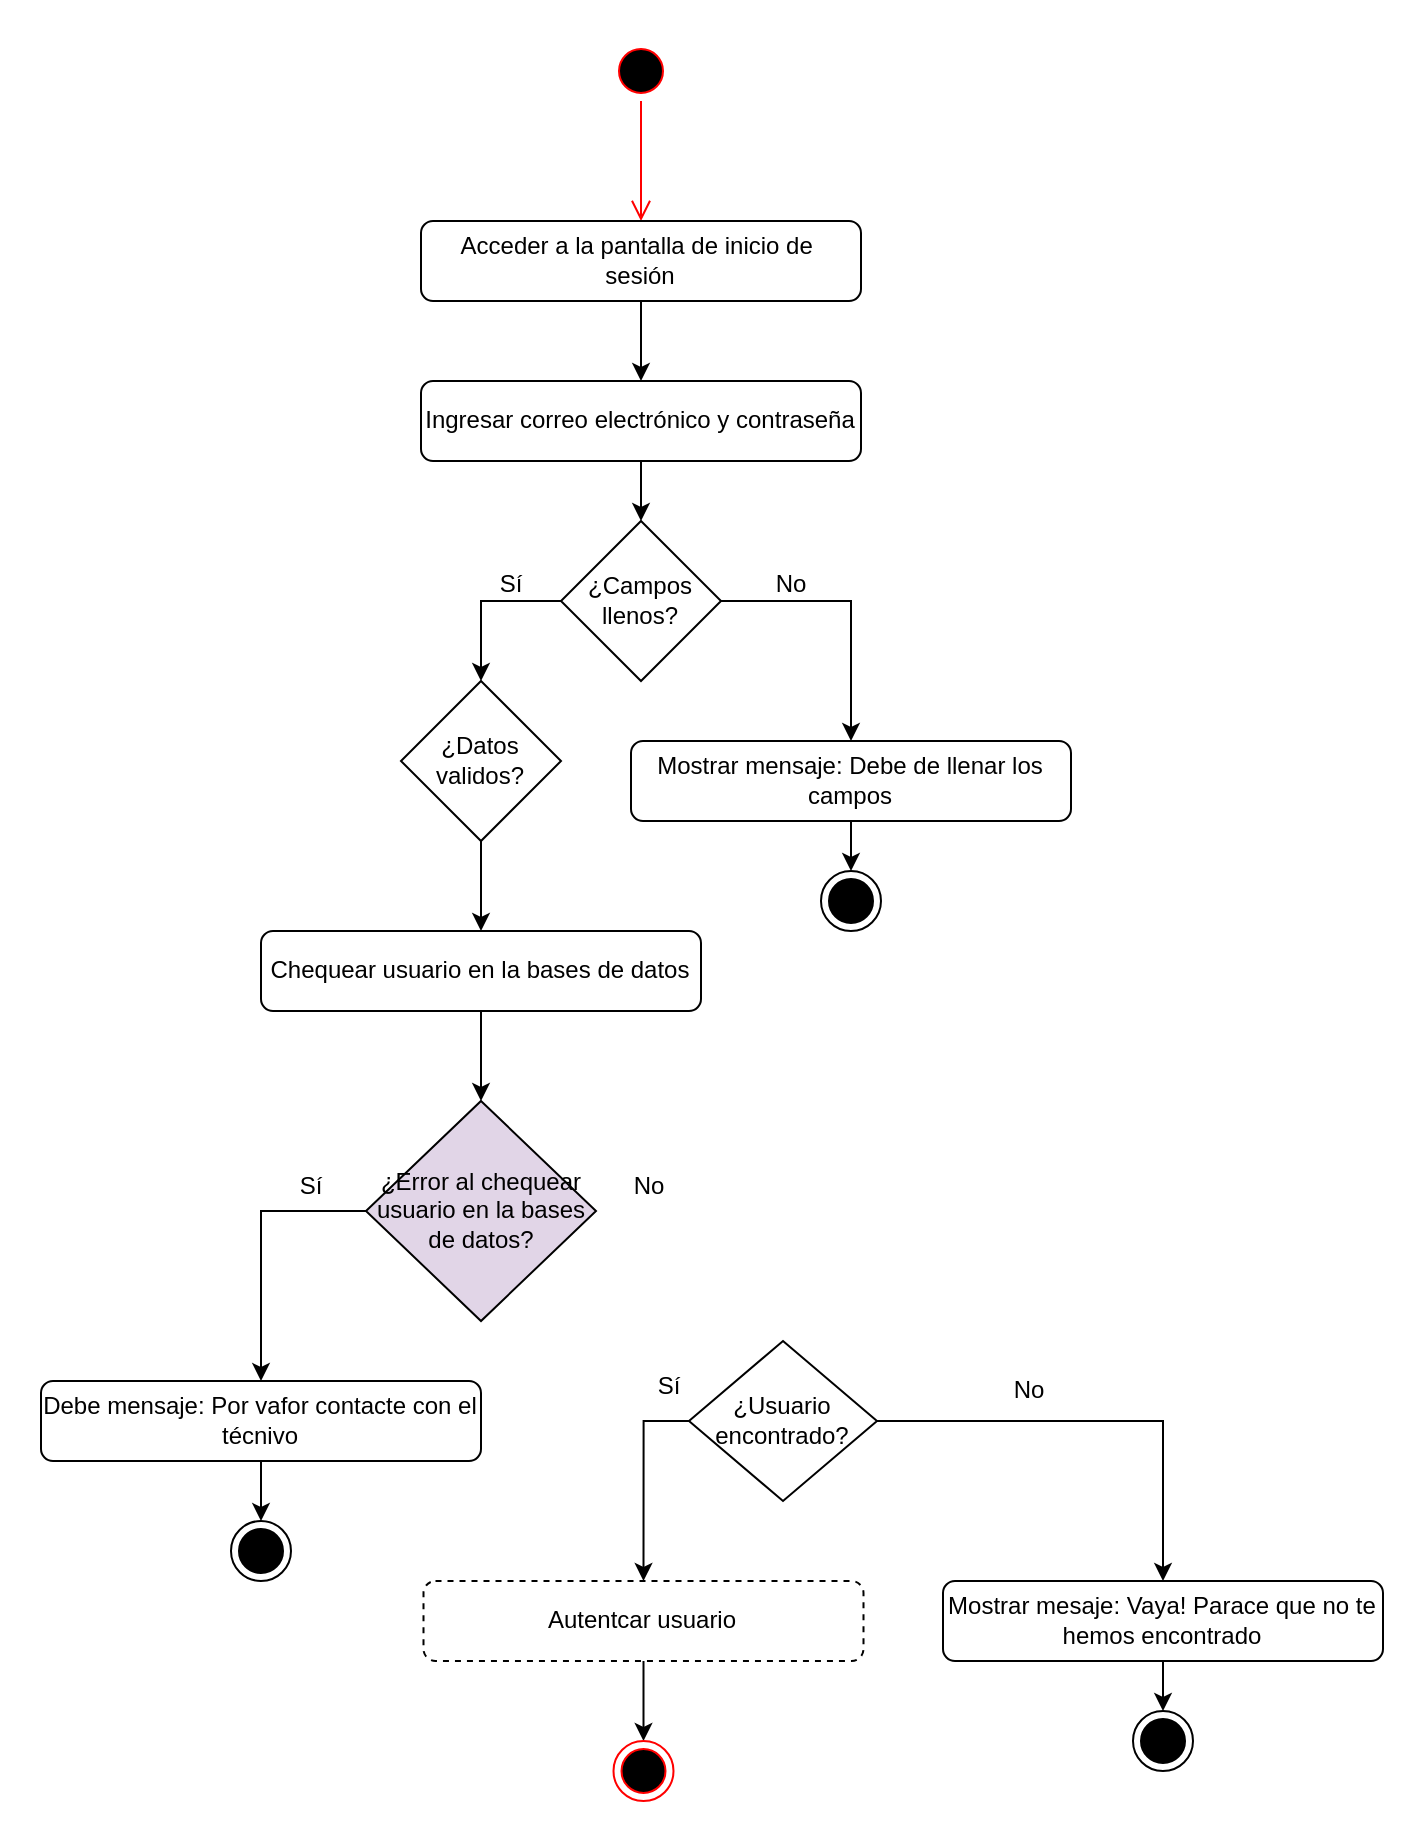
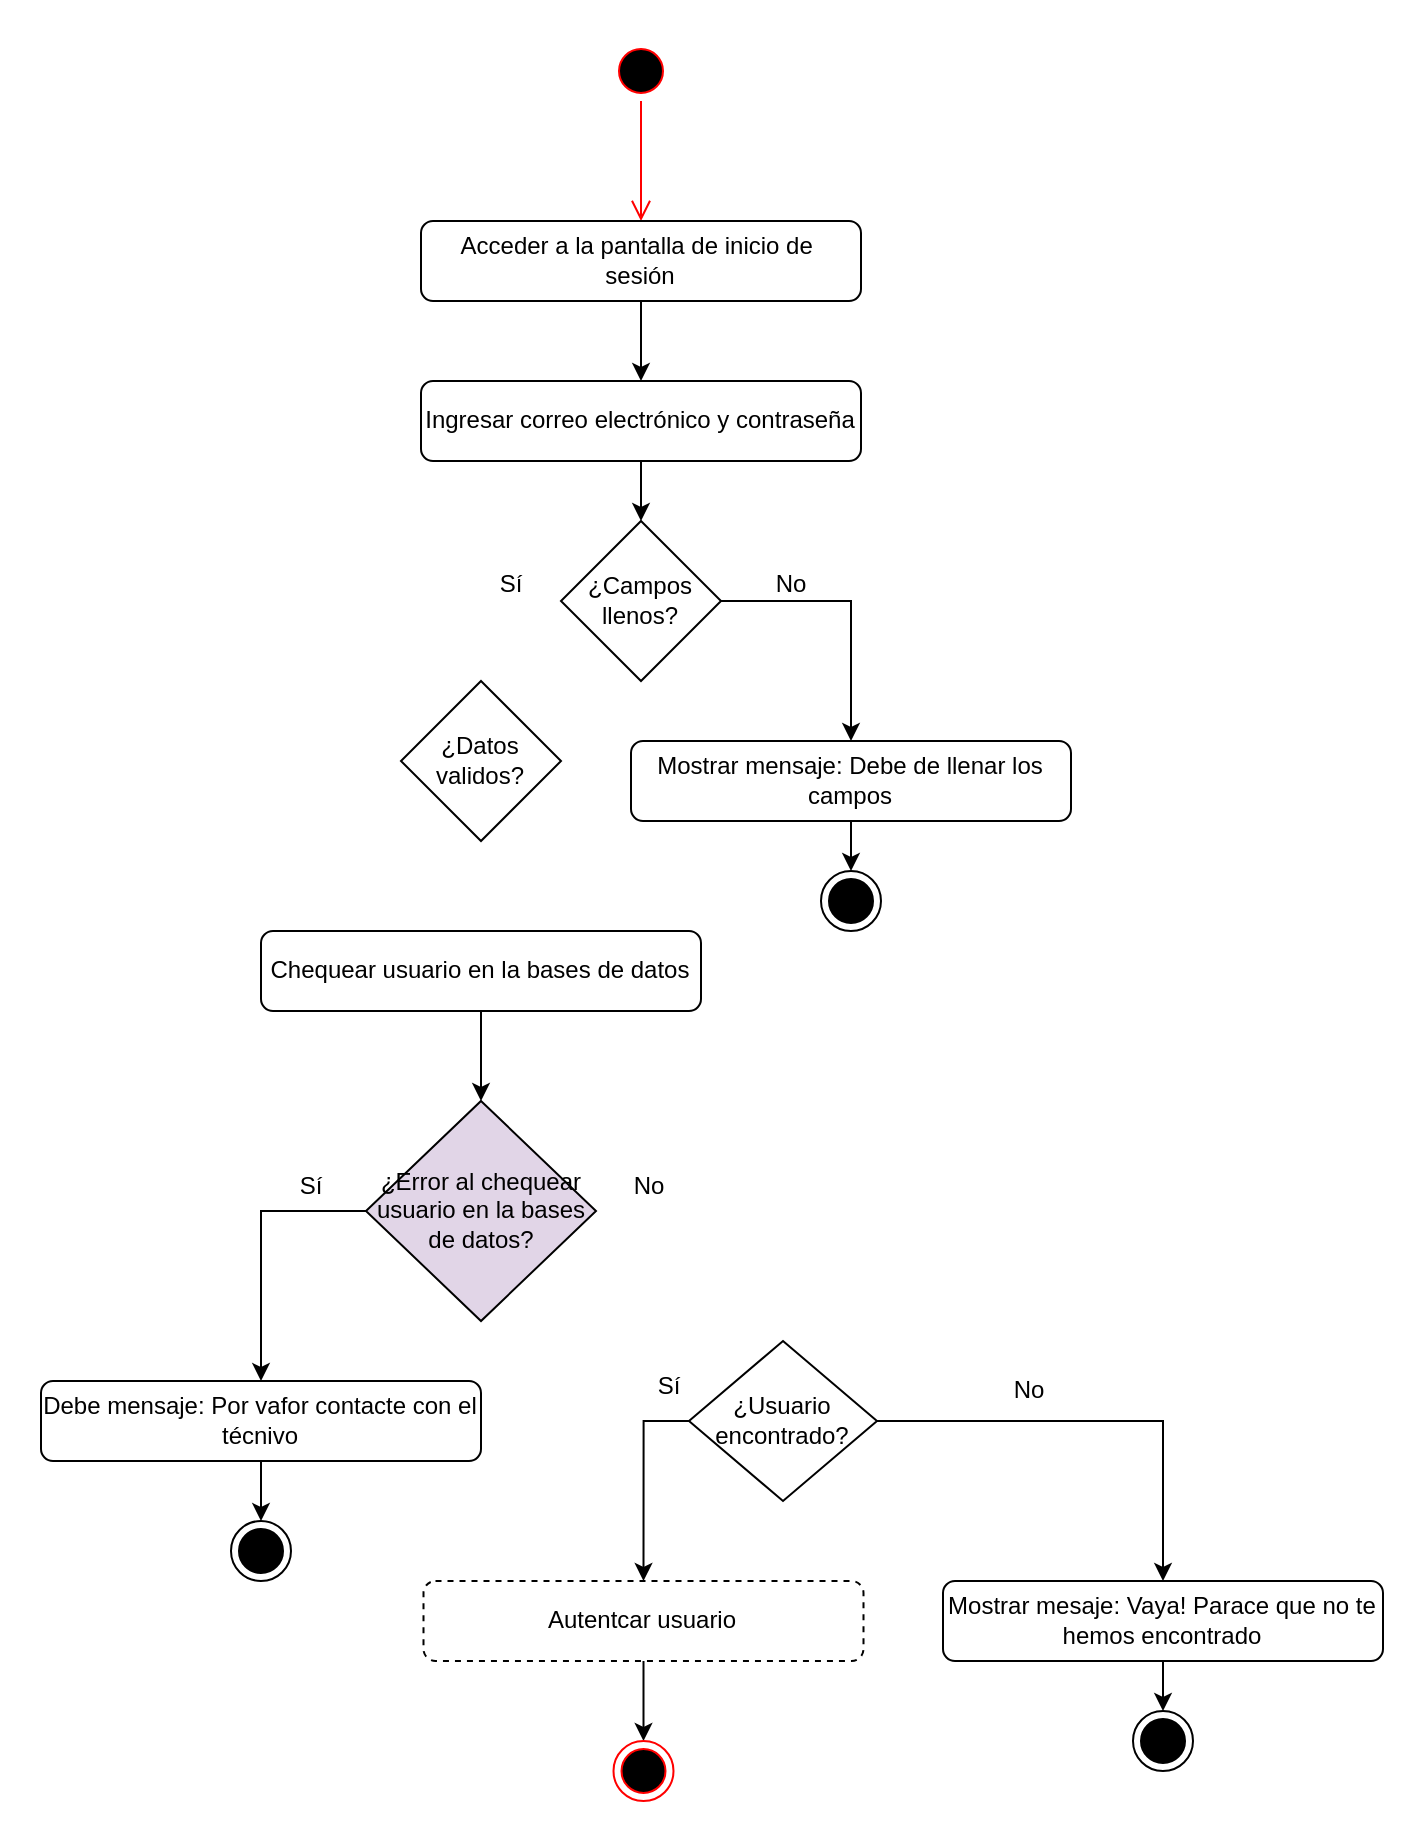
(488, 601) -> none
(481, 879) -> none
